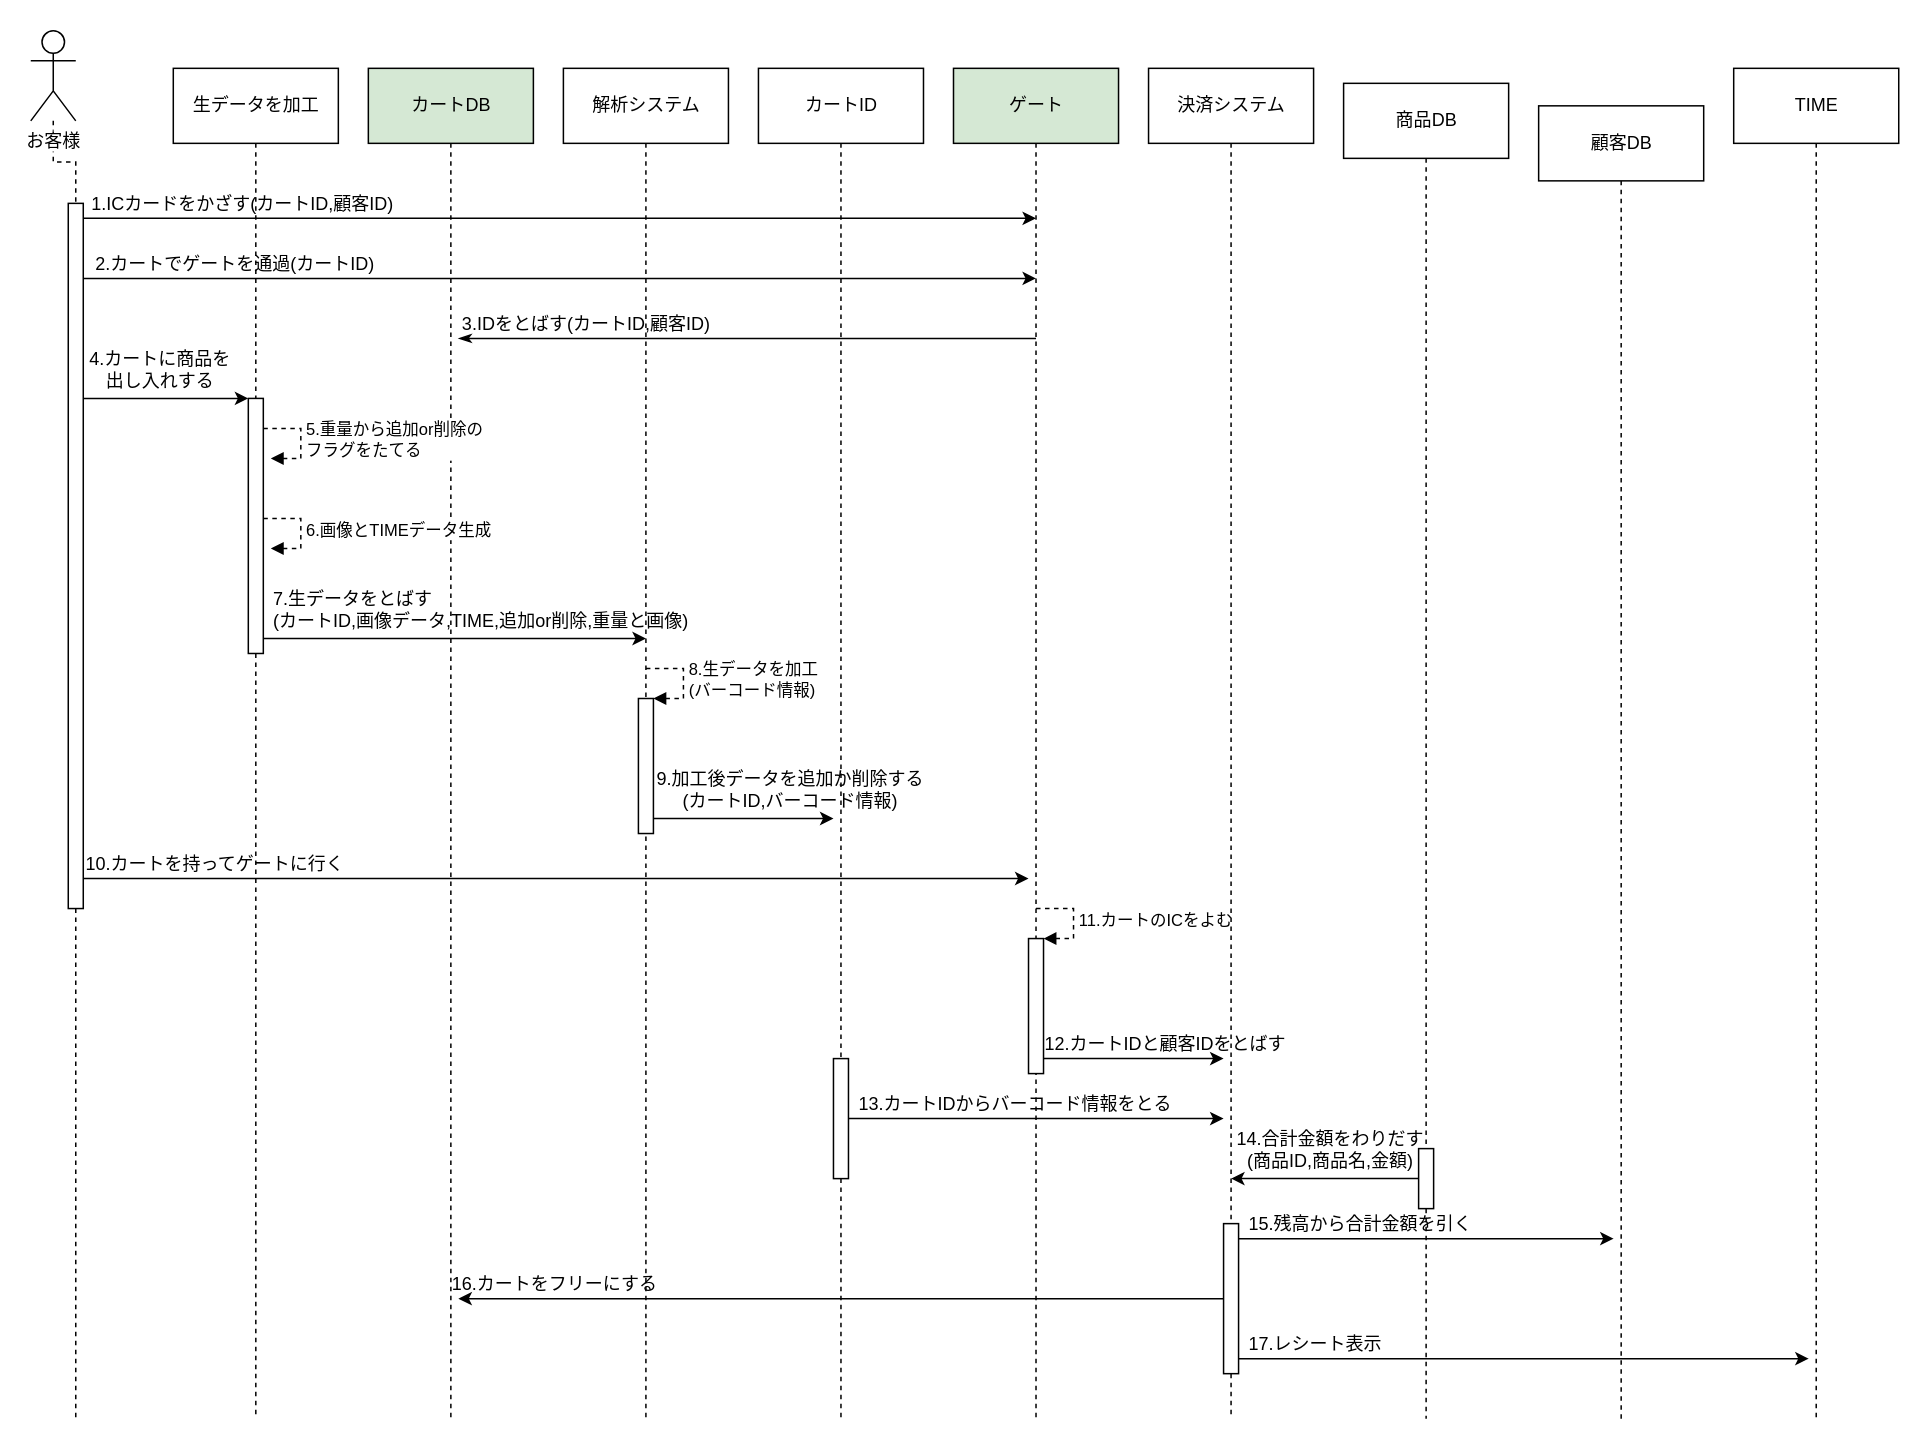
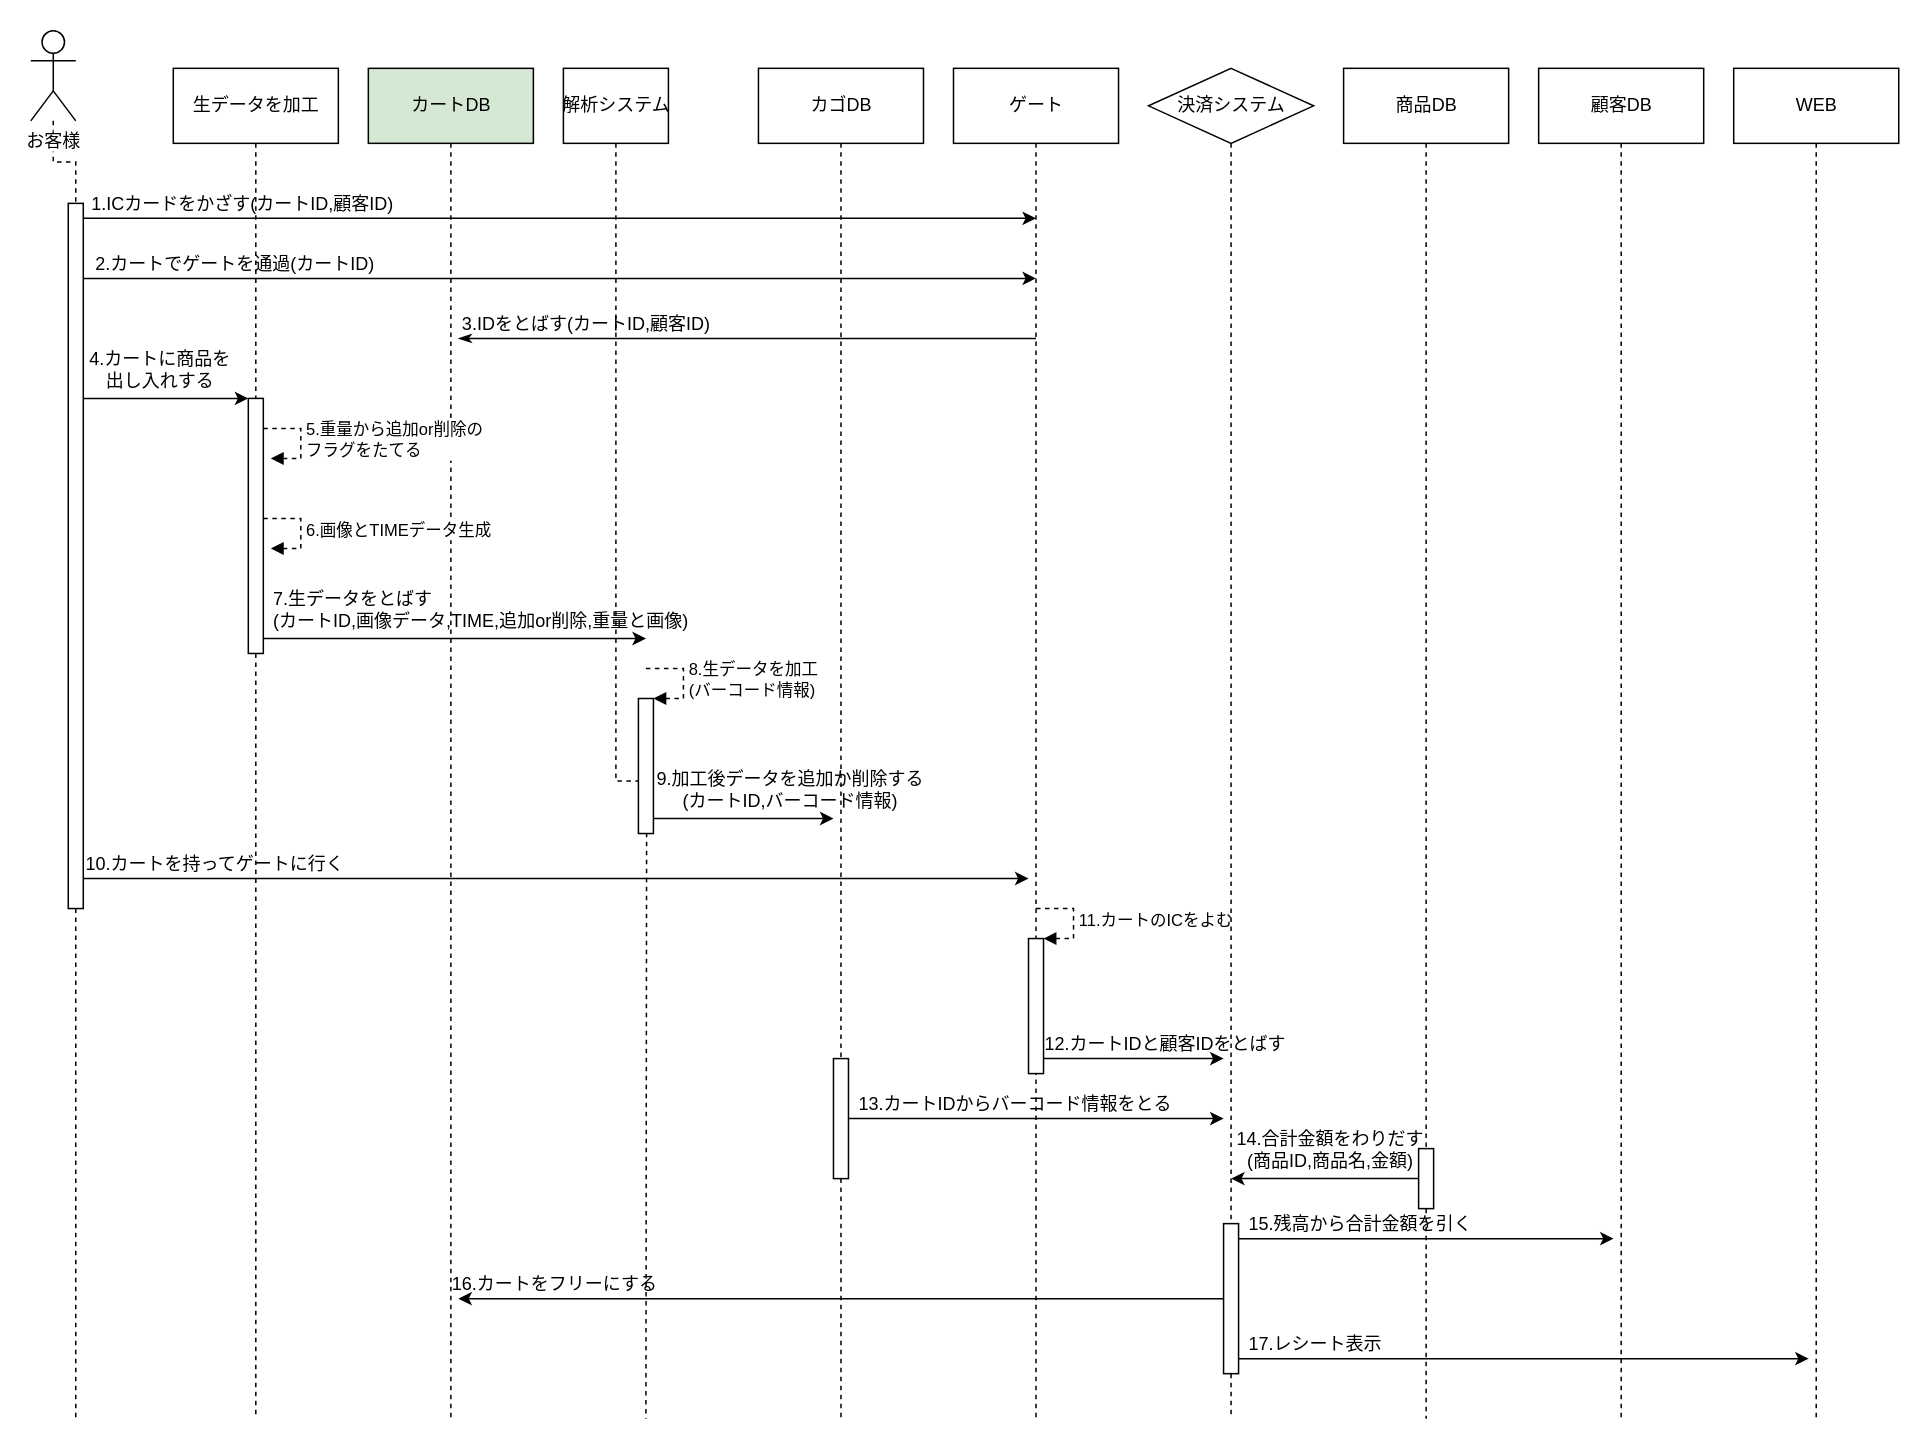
(646, 106) -> (616, 106)
(842, 106) -> (842, 106)
(1036, 106) -> (1036, 106)
(1231, 106) -> (1231, 106)
(1817, 106) -> (1817, 106)
(1426, 121) -> (1426, 106)
(1621, 143) -> (1621, 106)
